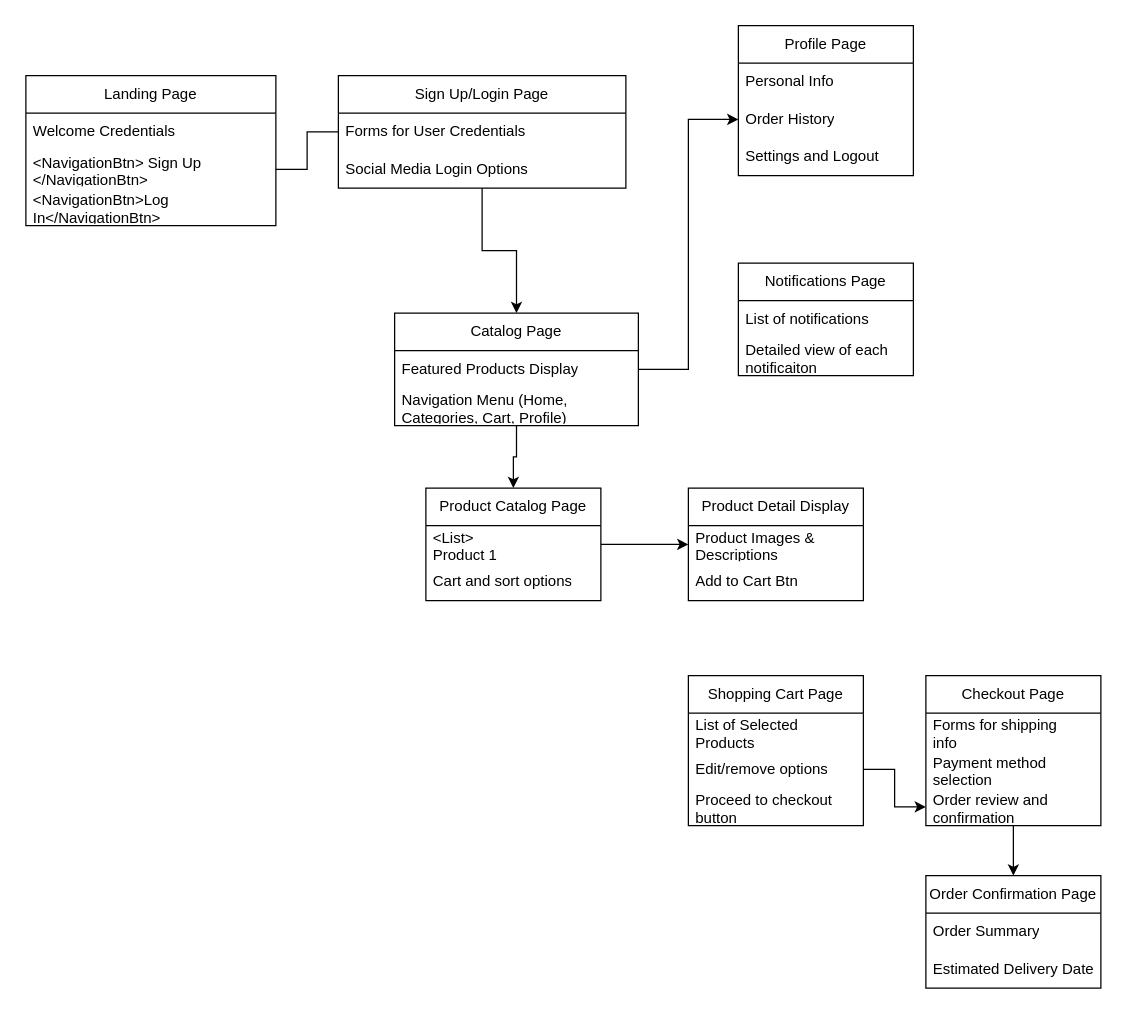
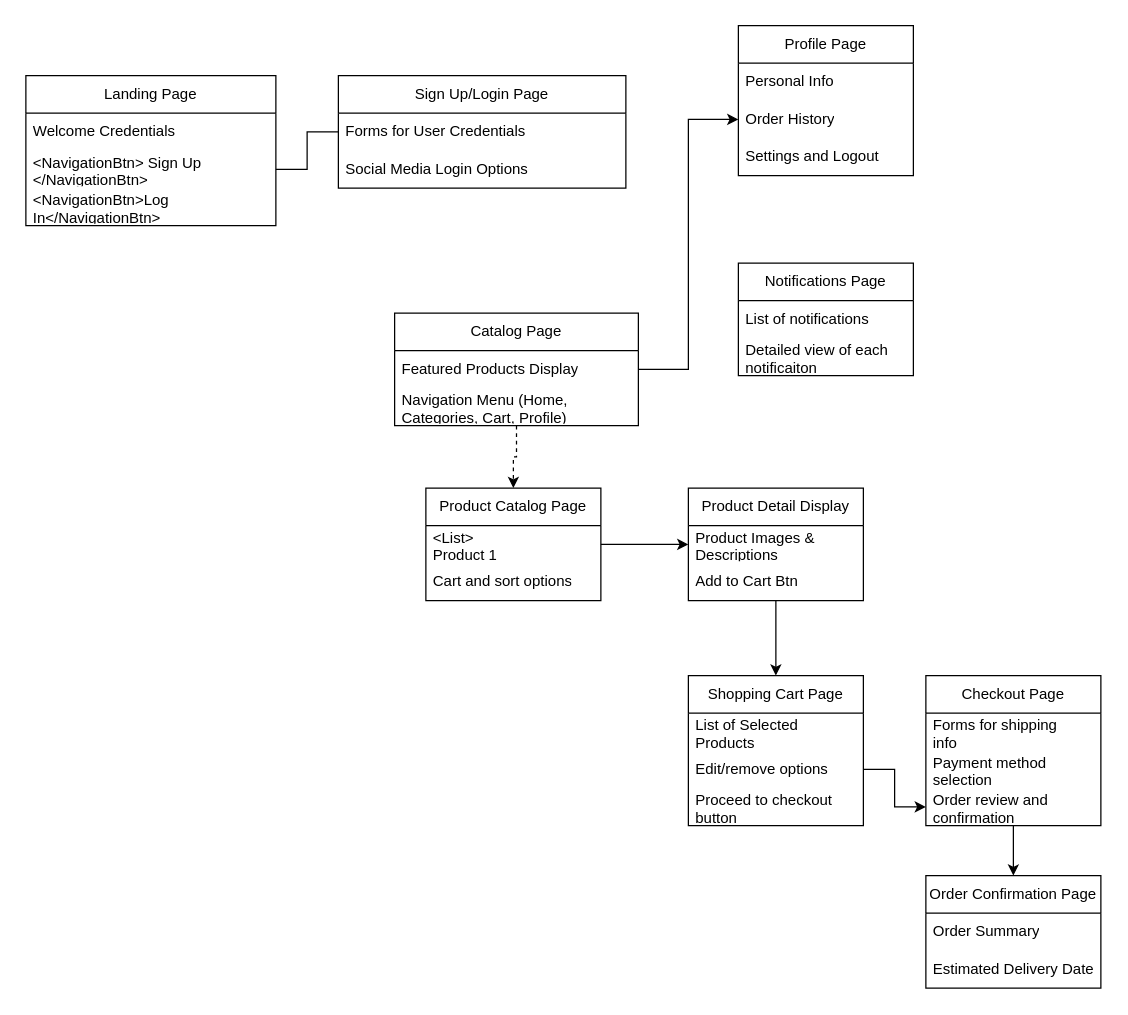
(496, 251) -> none
(516, 453) -> (516, 453)
none -> (776, 635)
